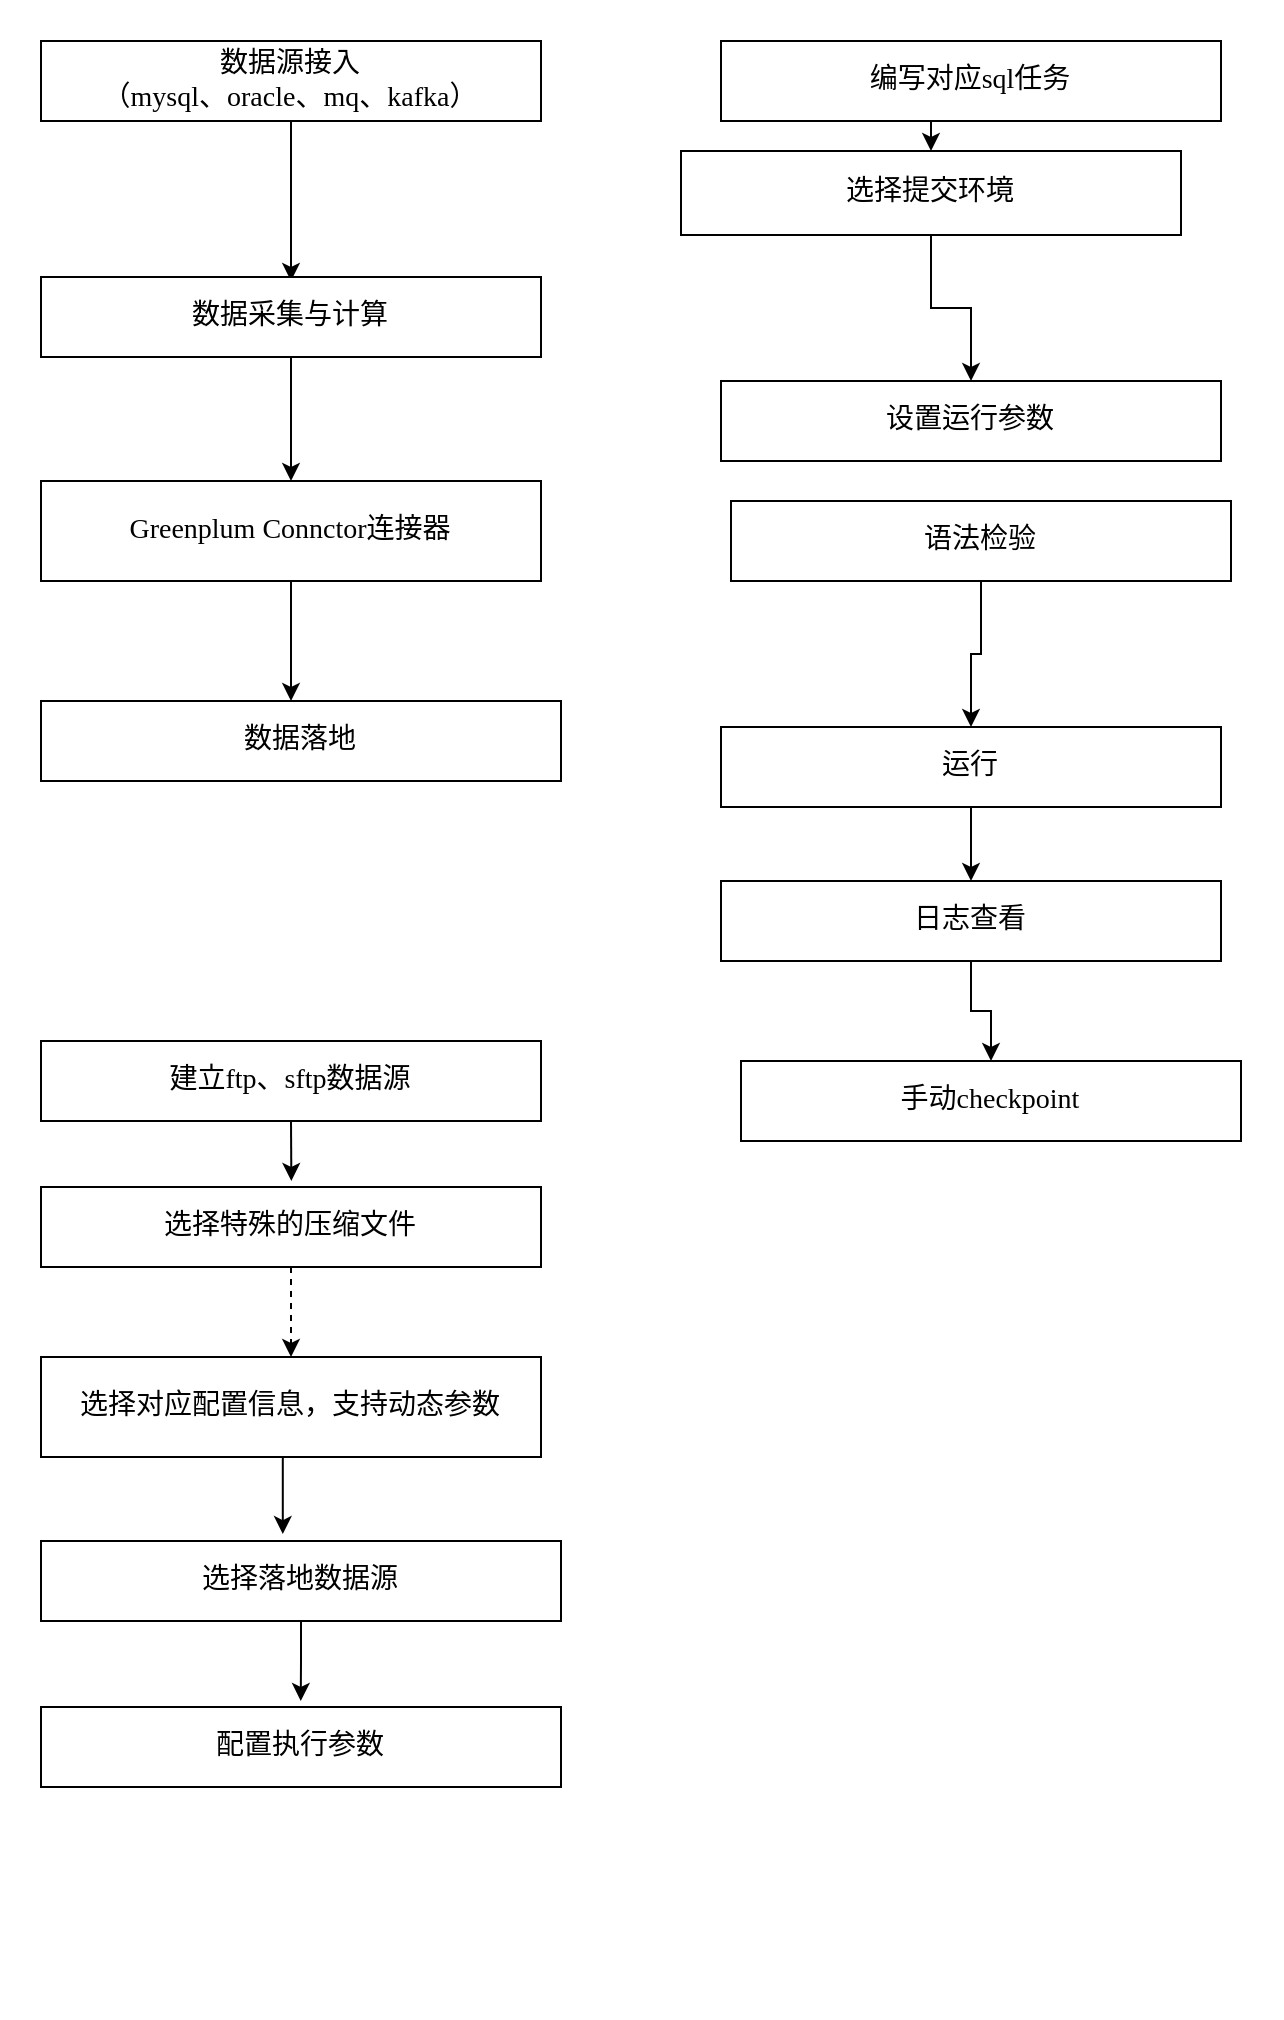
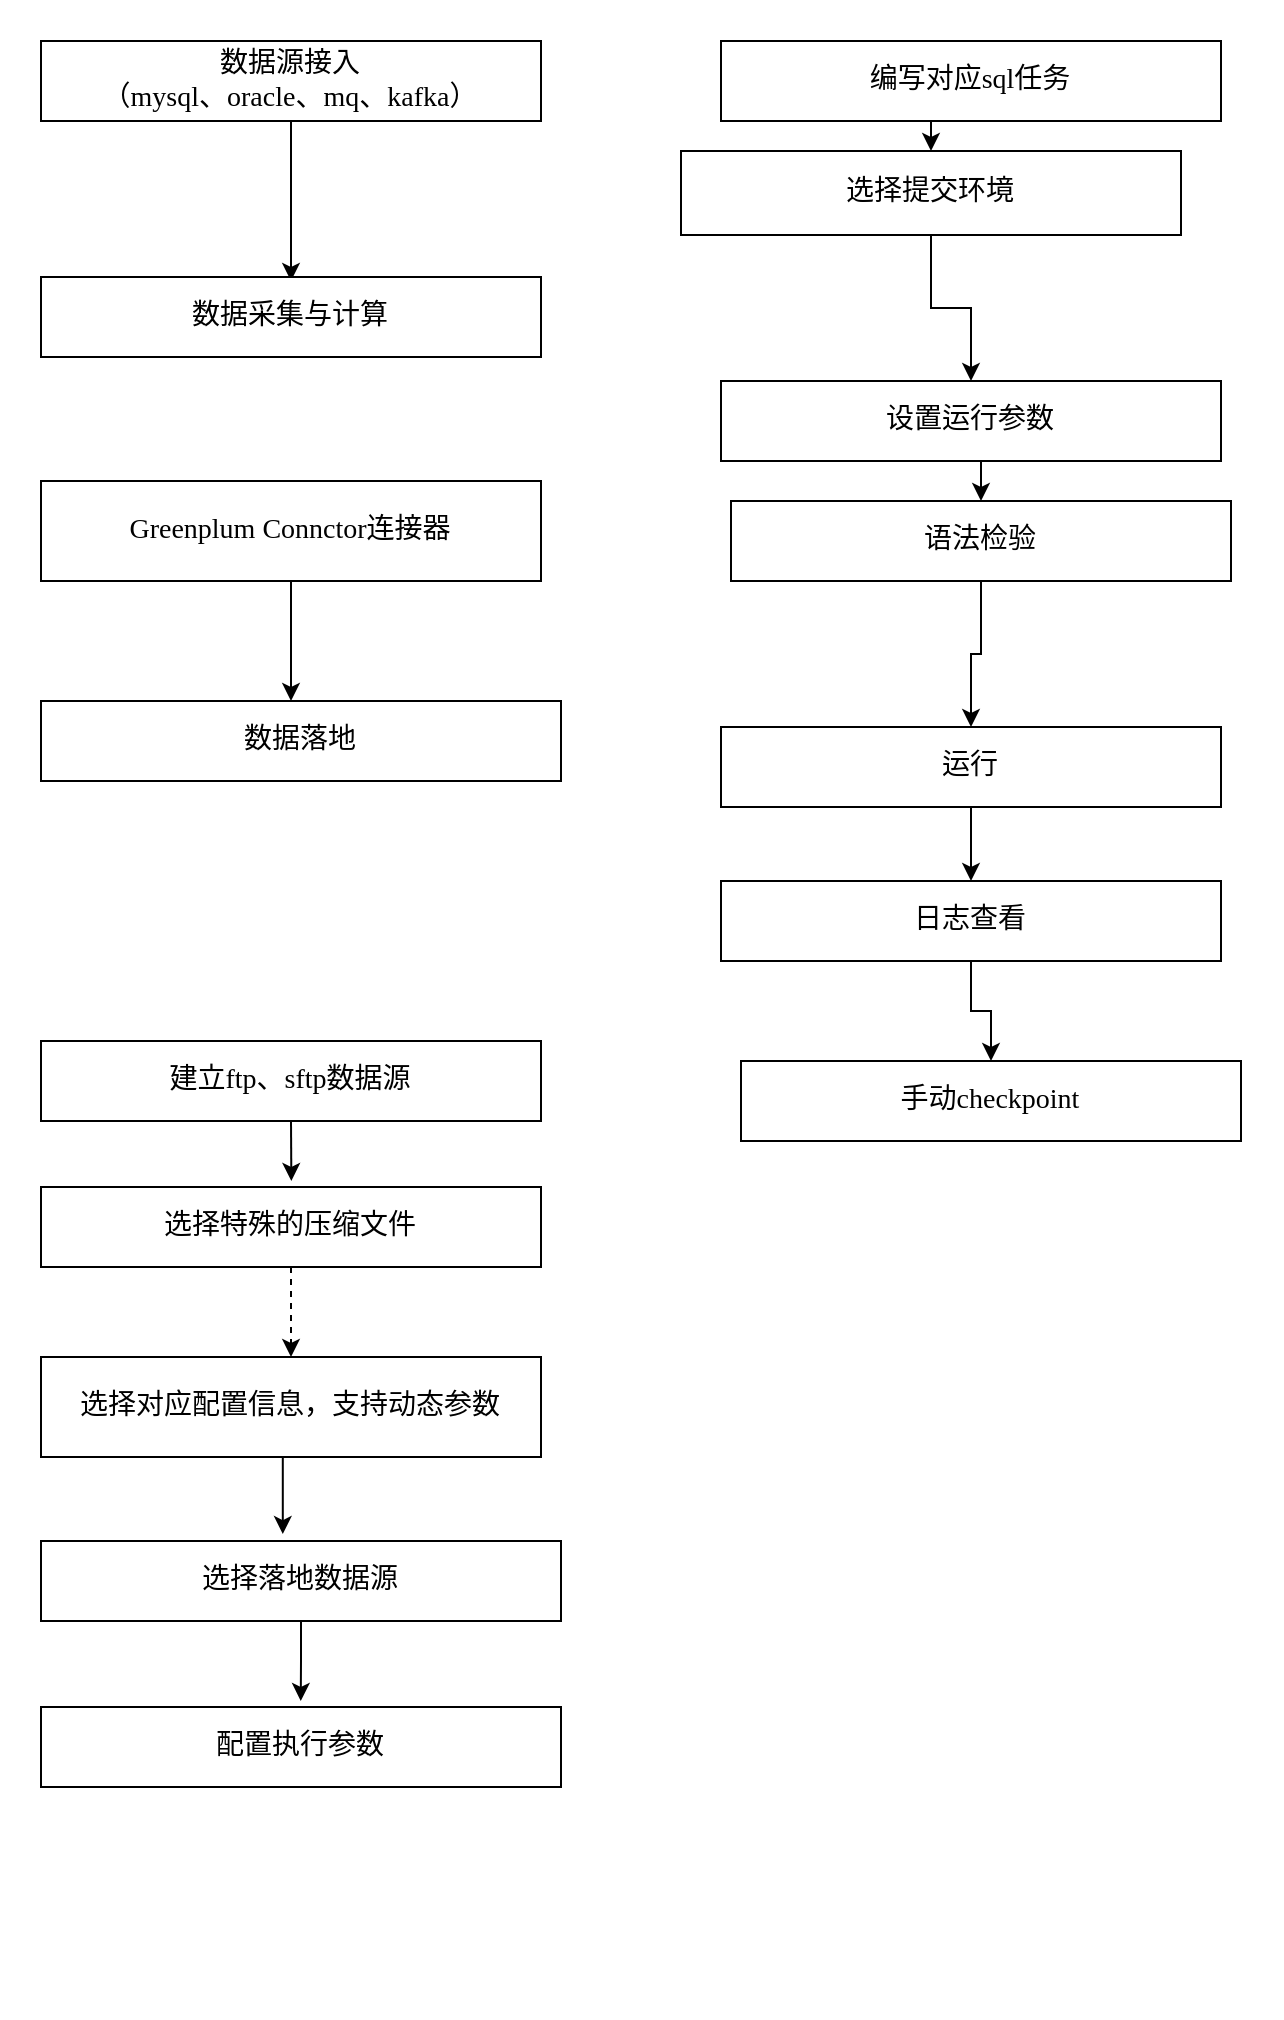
(291, 412) -> none
none -> (981, 473)
